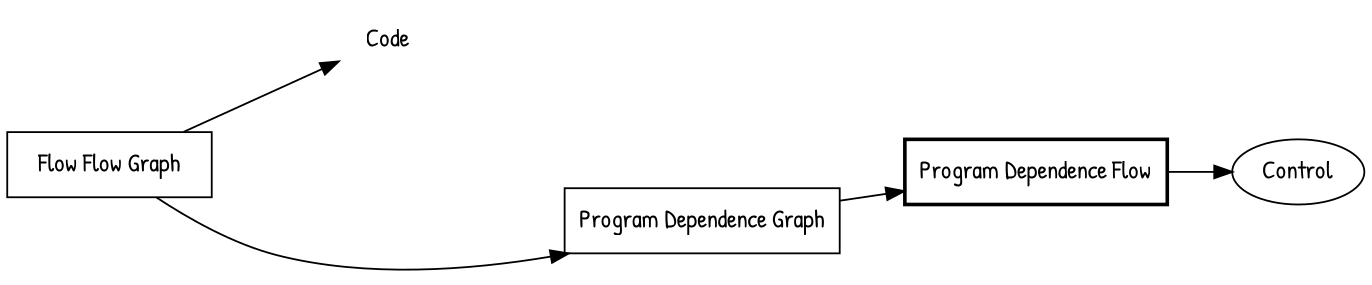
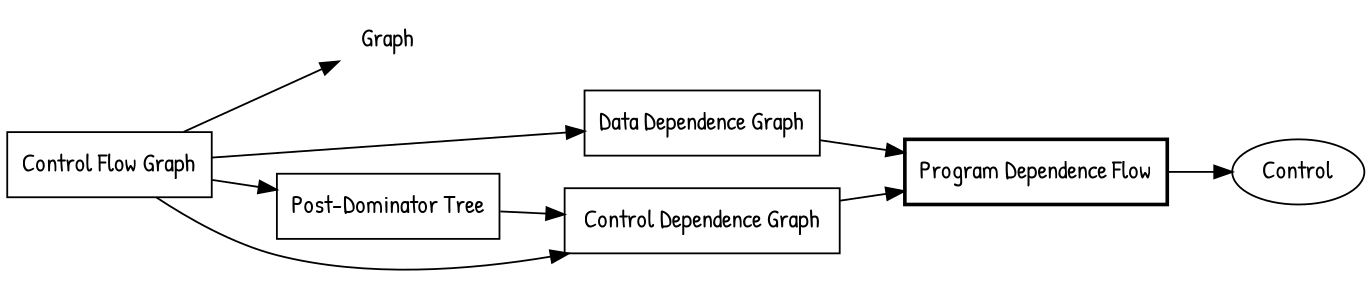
(388, 40) -> (388, 40)
none -> (702, 123)
(109, 165) -> (109, 165)
none -> (388, 206)
(702, 221) -> (702, 221)
